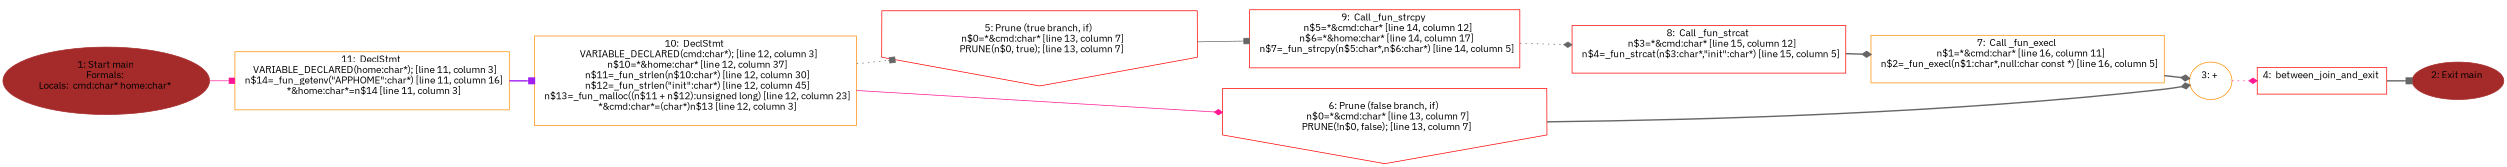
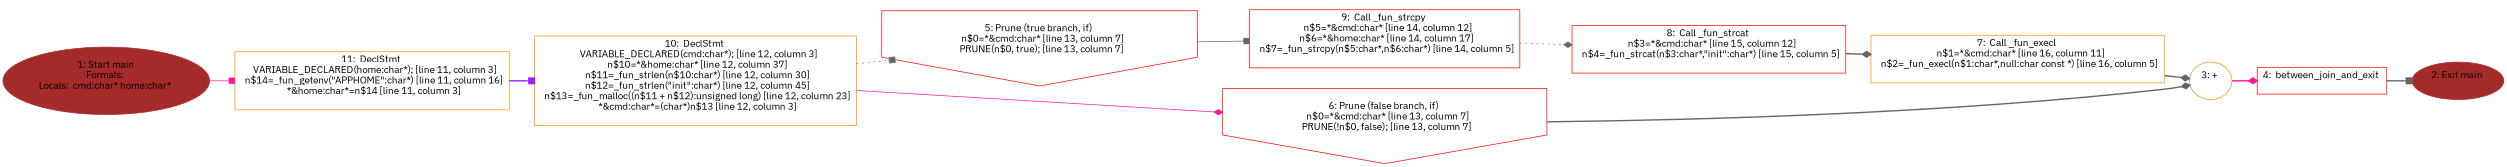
(2240, 81) -> (2240, 81)
